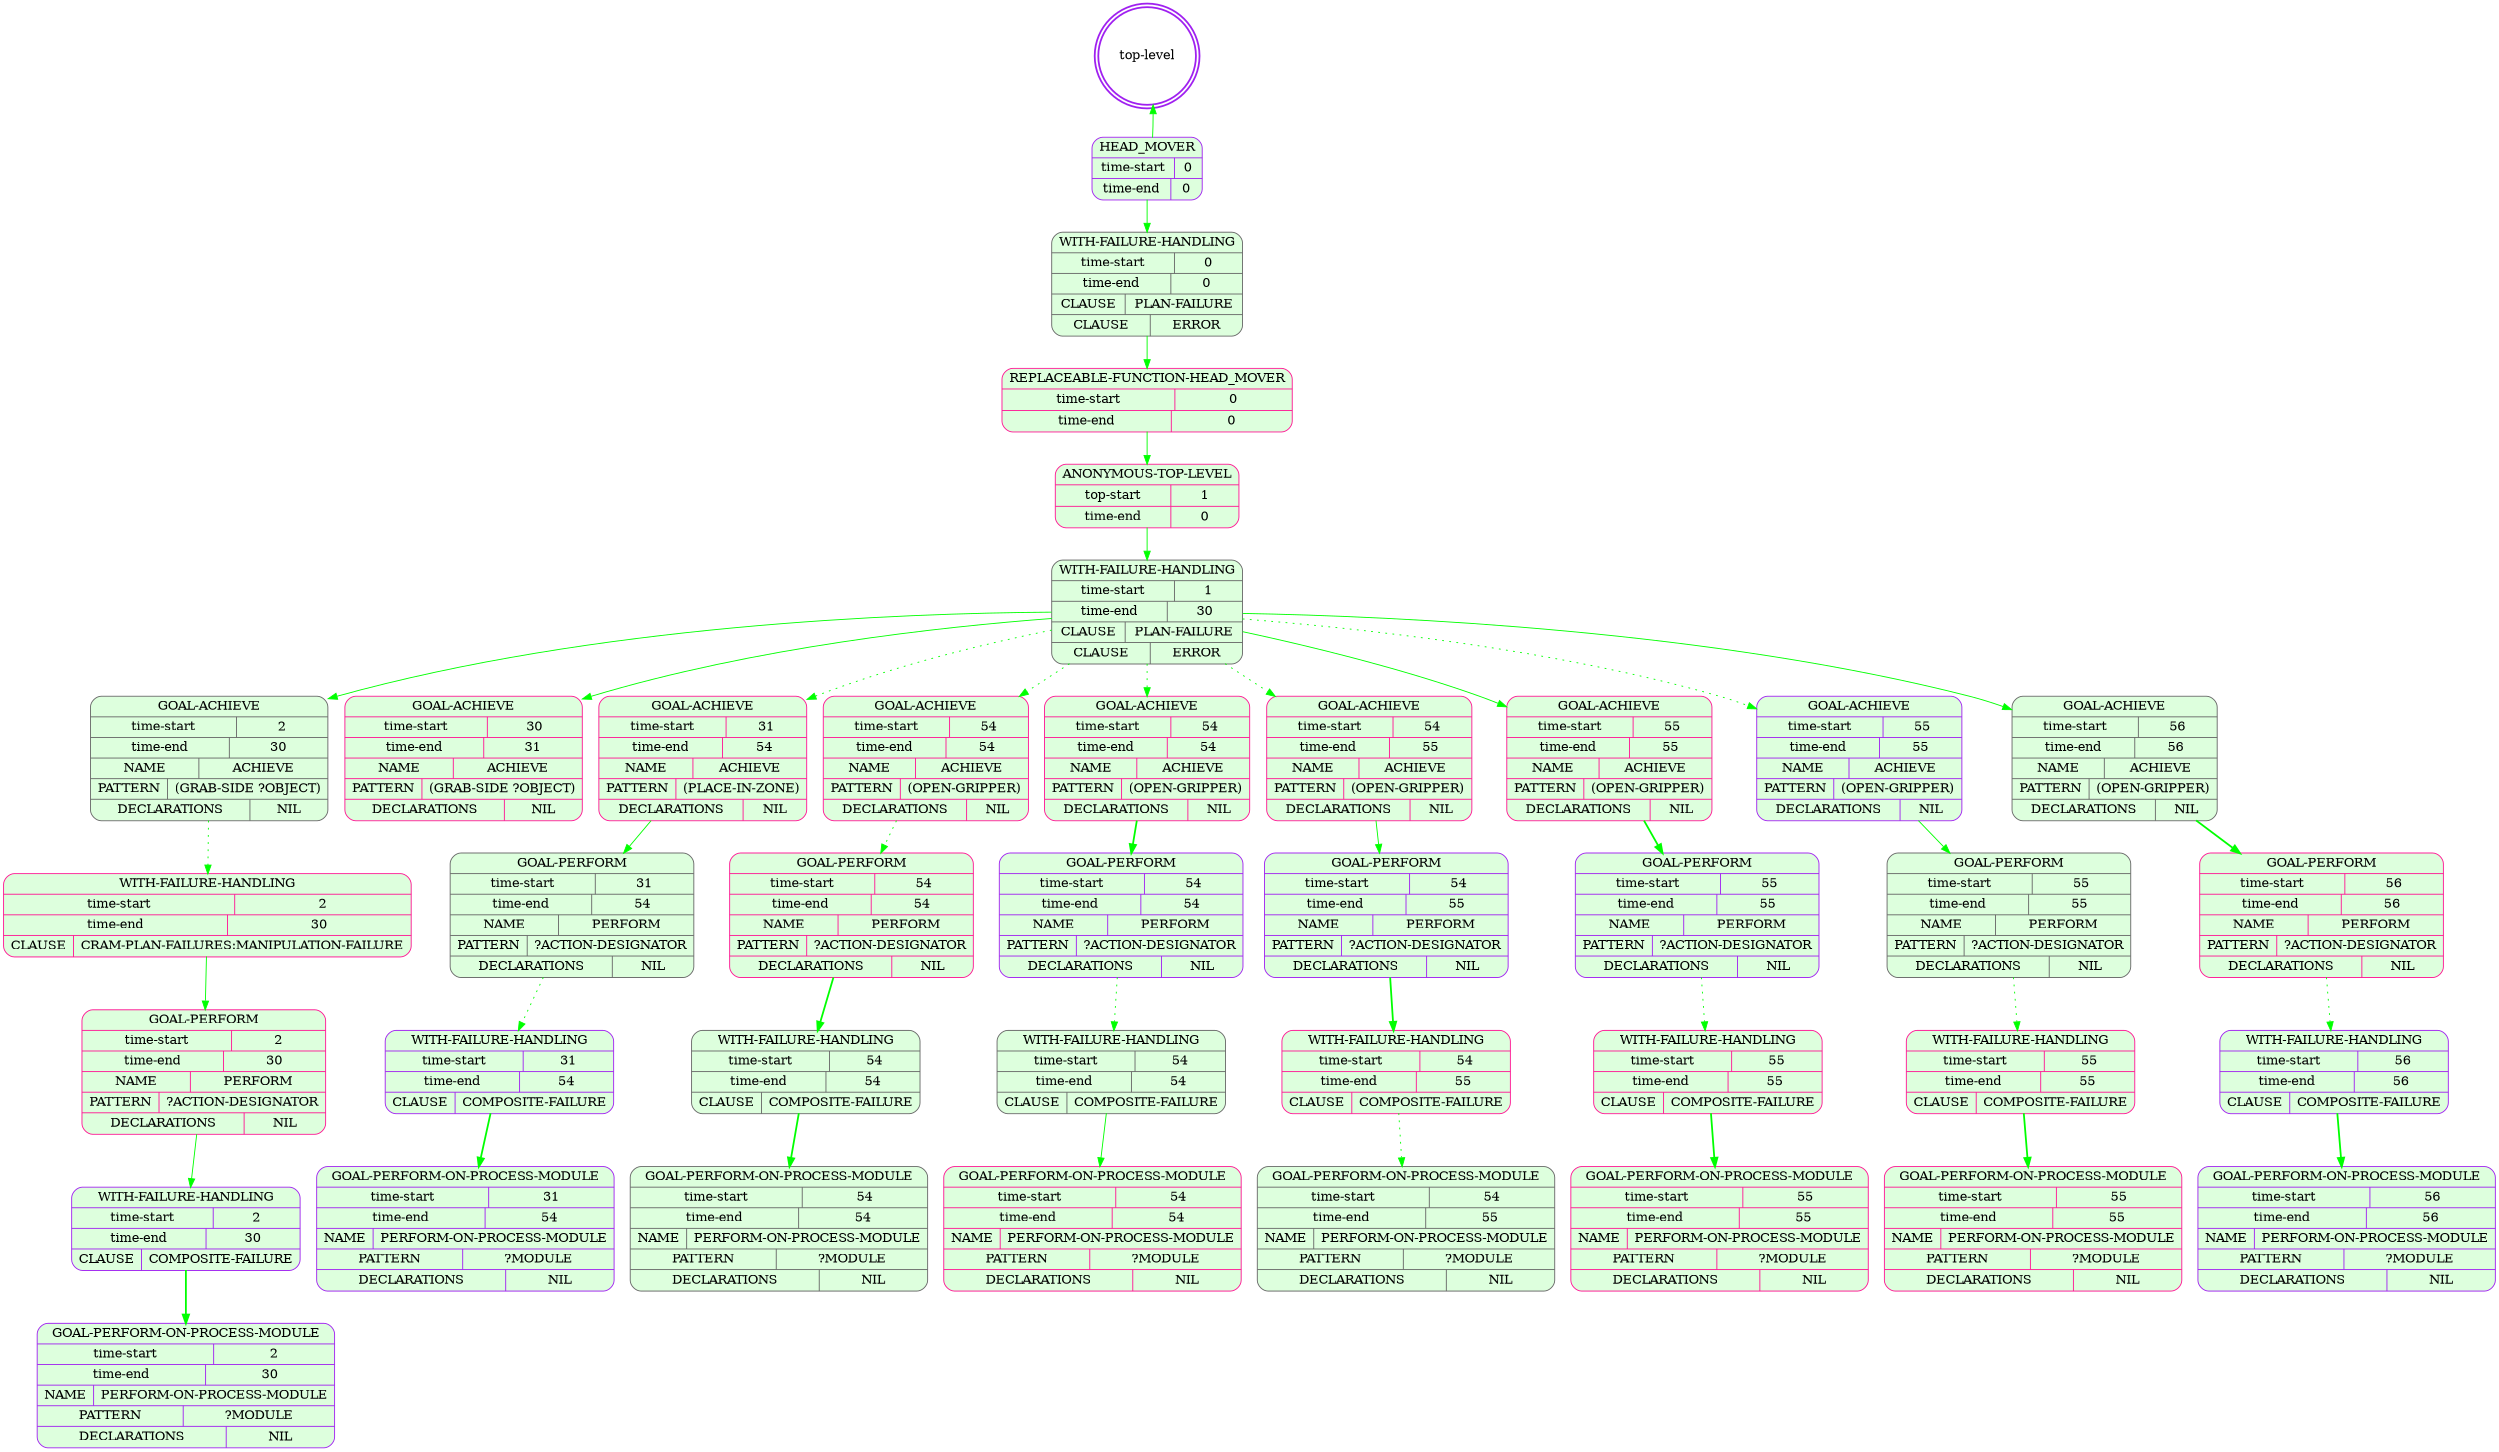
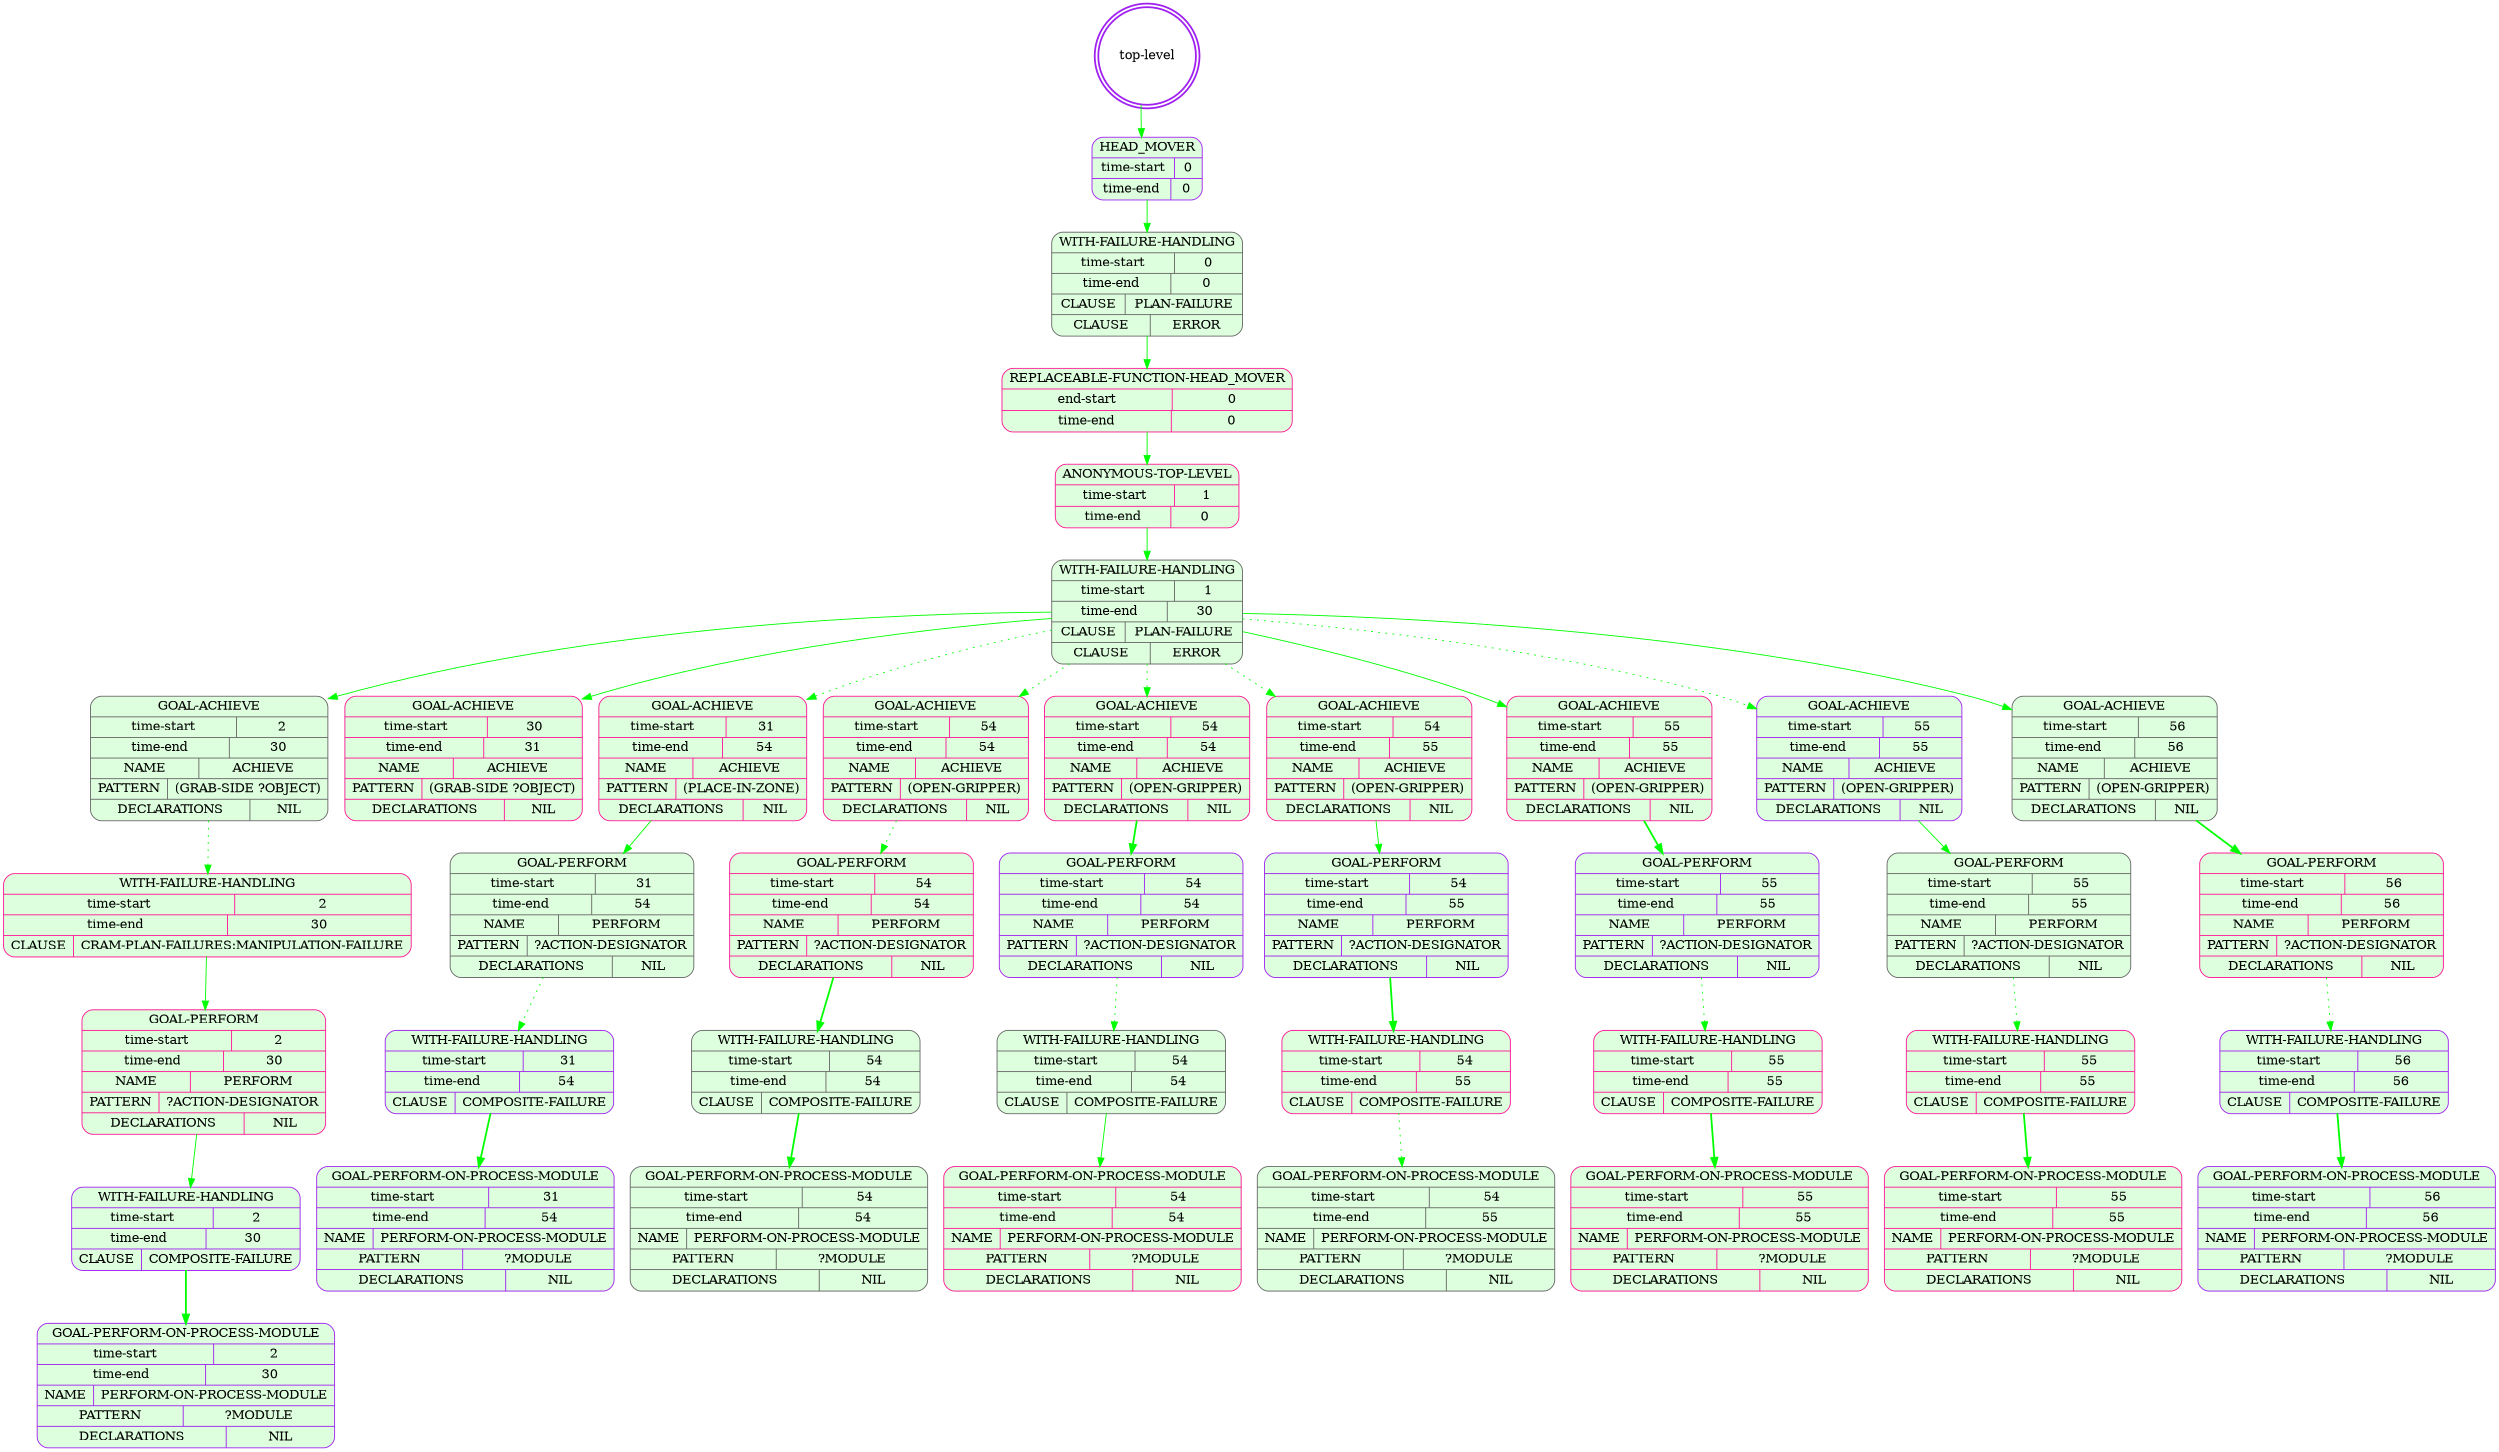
(1153, 126) -> (1141, 117)
(1088, 399) -> (1087, 399)
(1113, 495) -> (1115, 495)
